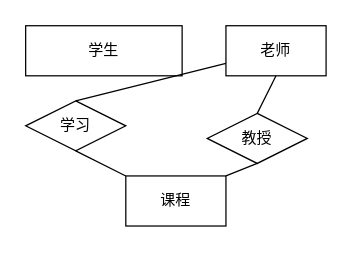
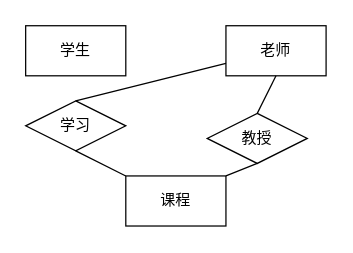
(104, 51) -> (76, 51)
